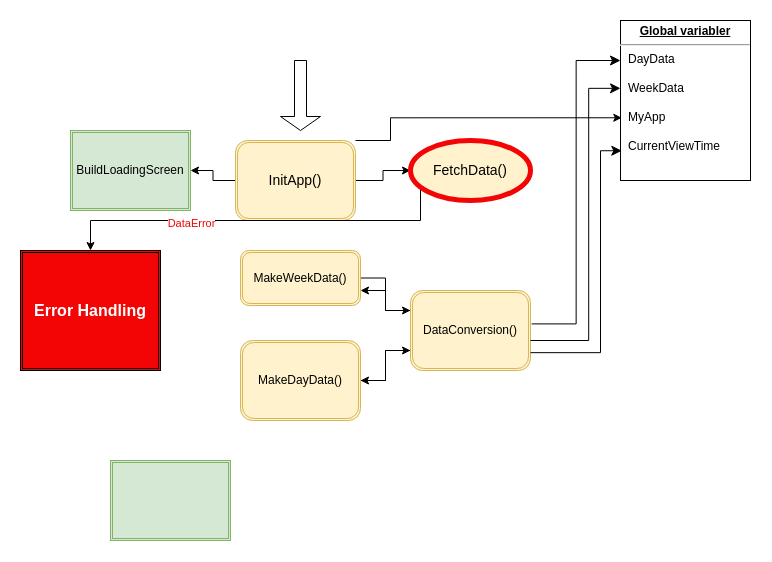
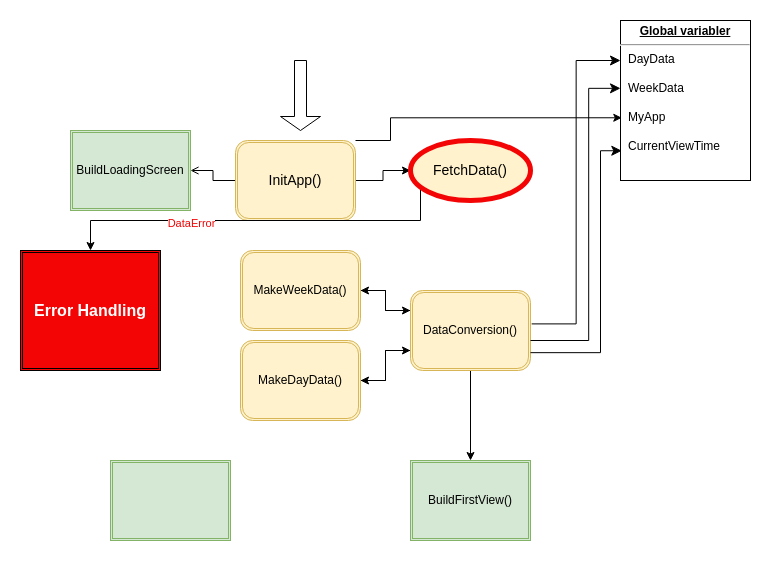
(198, 171) -> (196, 171)
(301, 278) -> (301, 291)
none -> (471, 412)
none -> (471, 501)
